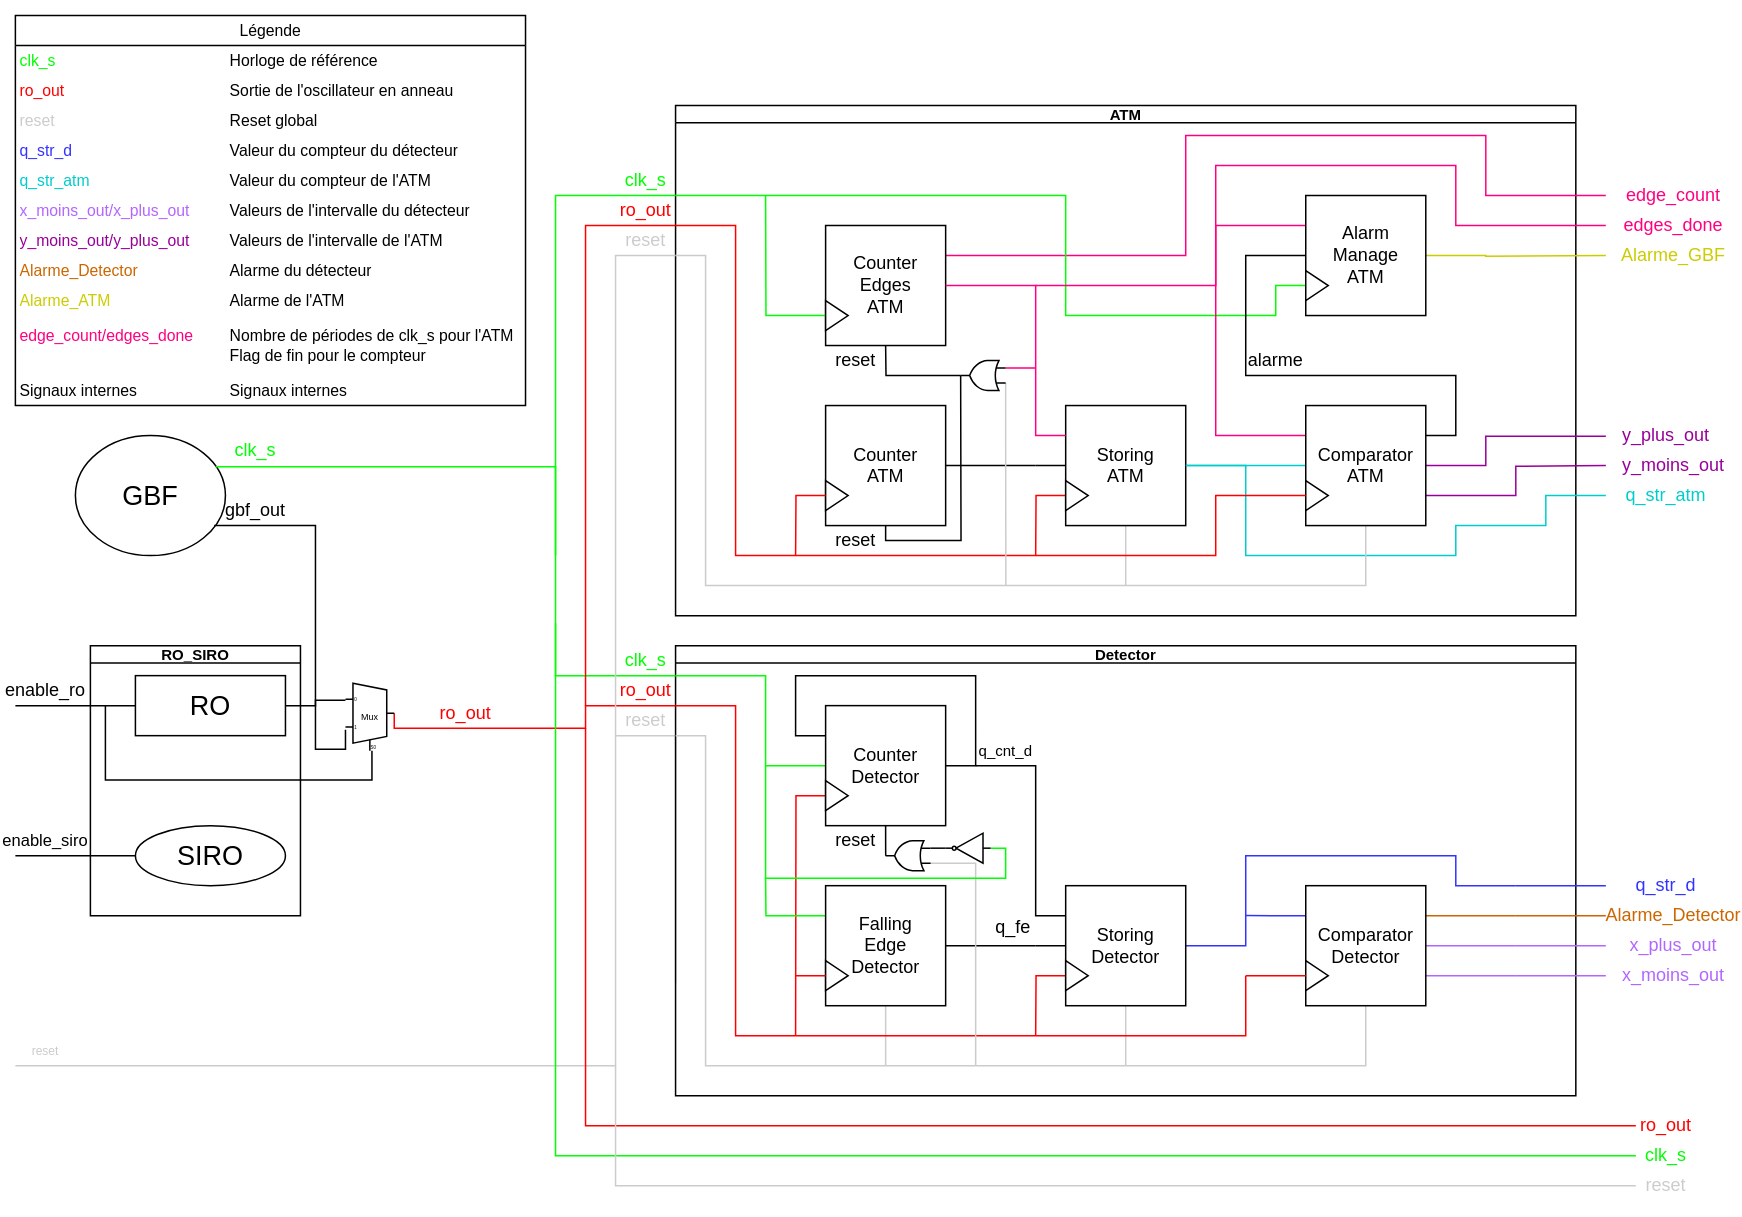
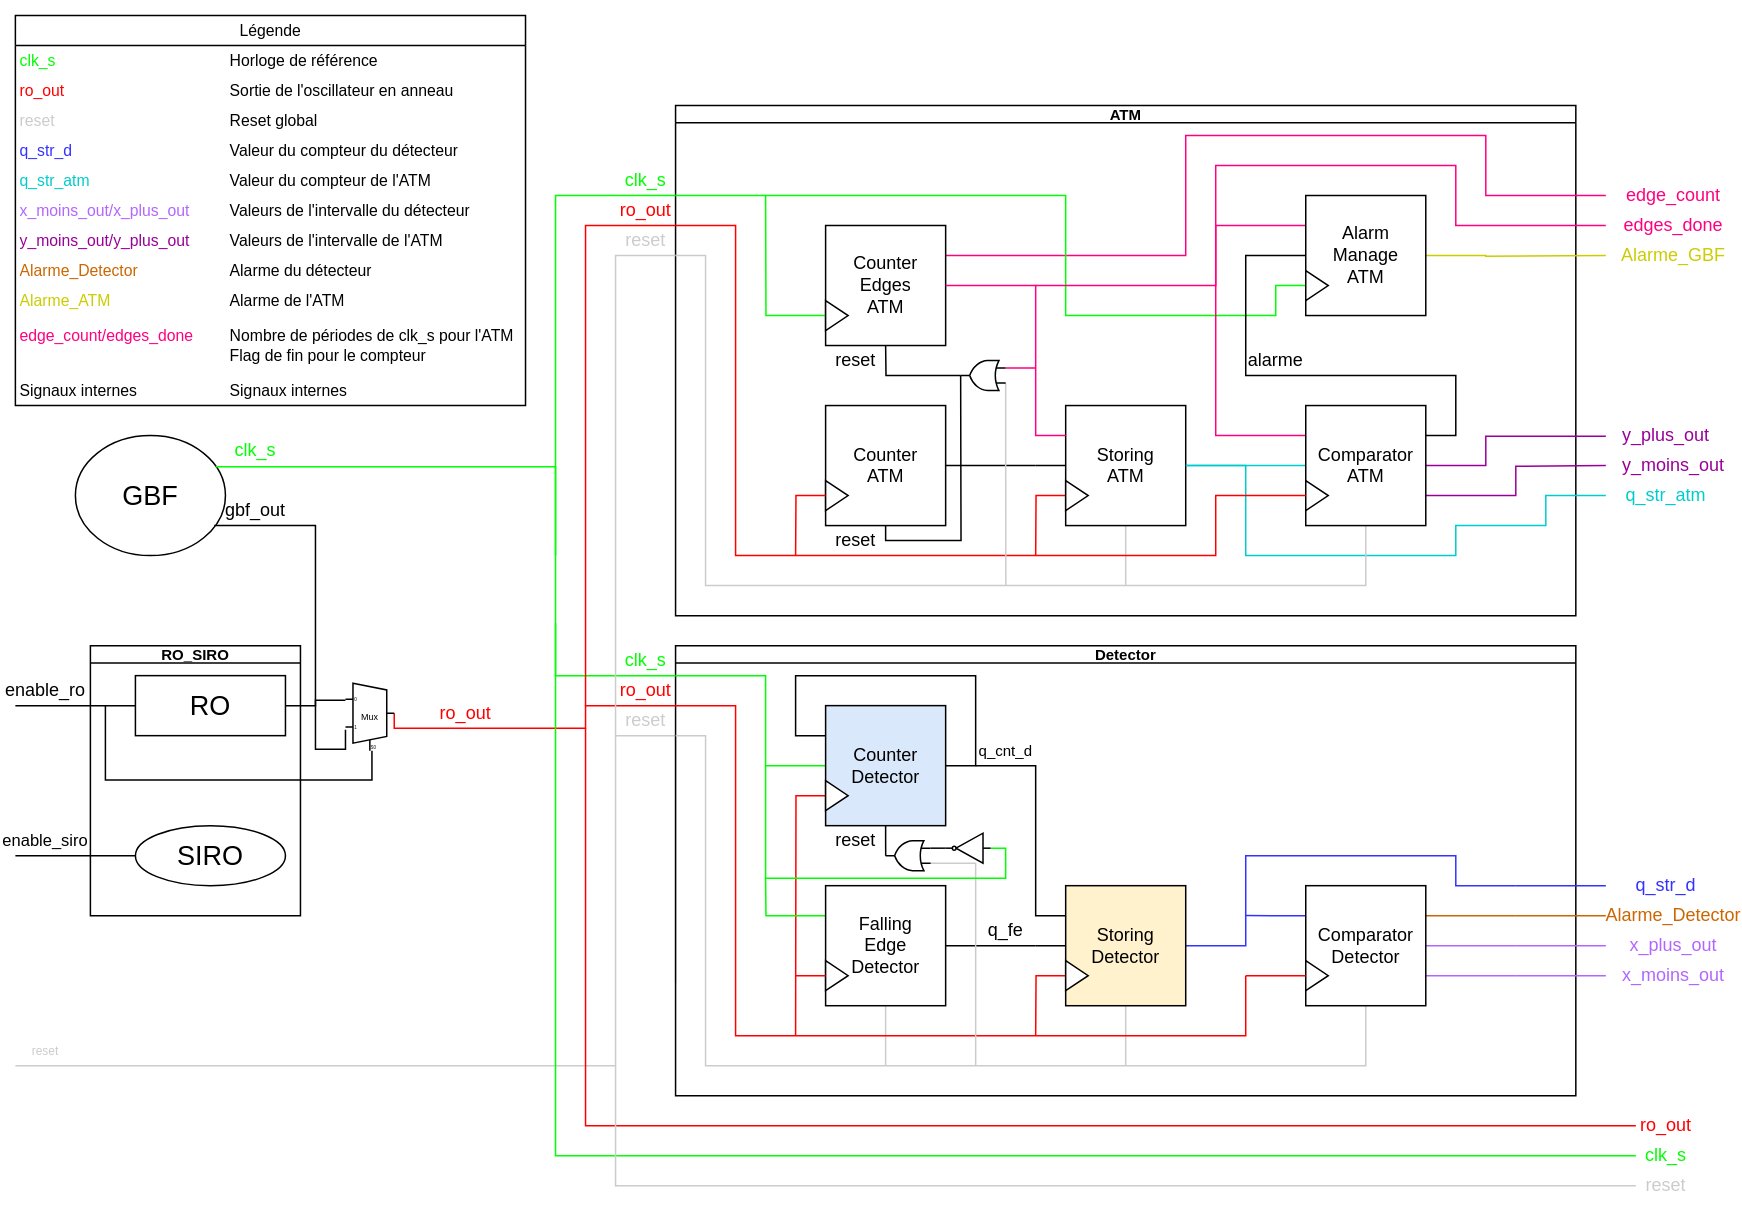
(885, 765) -> (885, 765)
(1013, 927) -> (1005, 930)
(1125, 945) -> (1125, 945)
